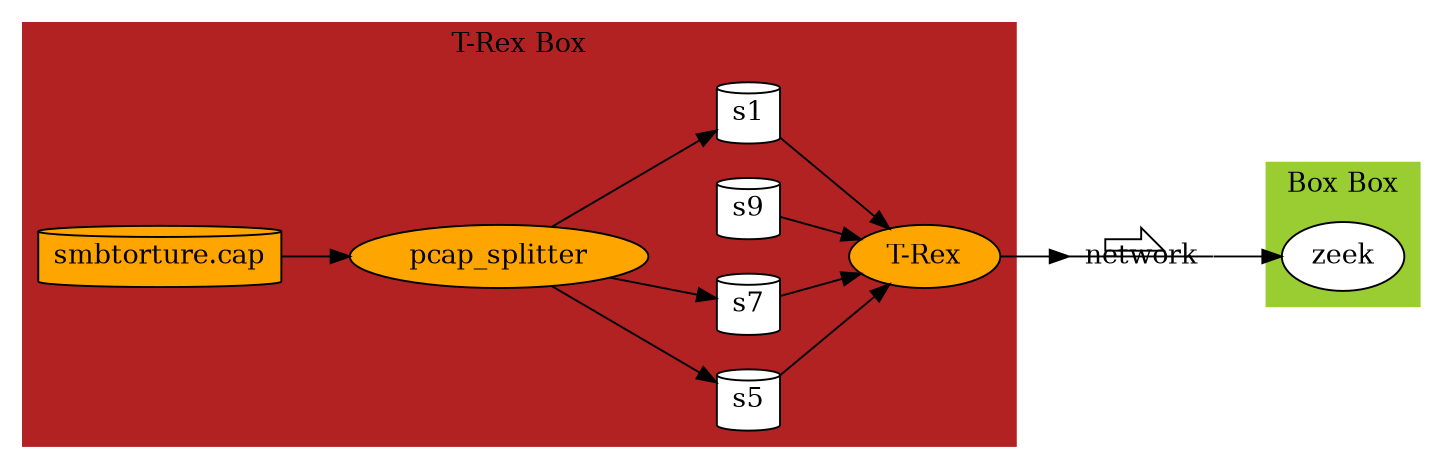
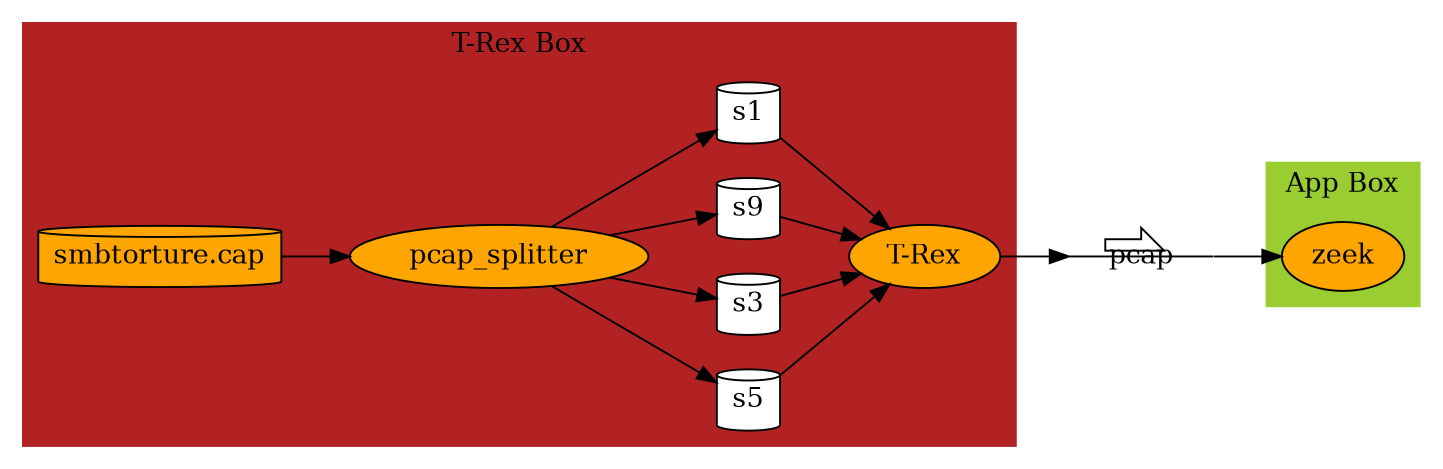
(1343, 185) -> (1343, 185)
none -> (653, 227)
(1141, 256) -> (1141, 256)
(1343, 256) -> (1343, 256)
(748, 304) -> (748, 304)
